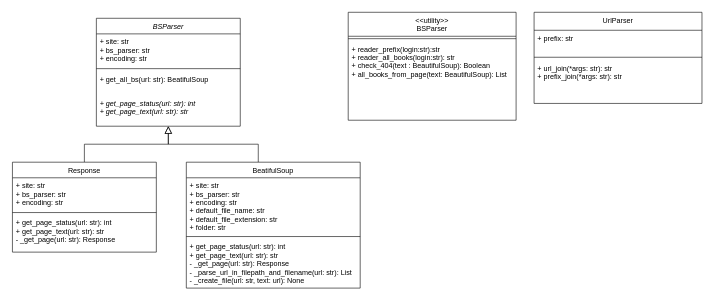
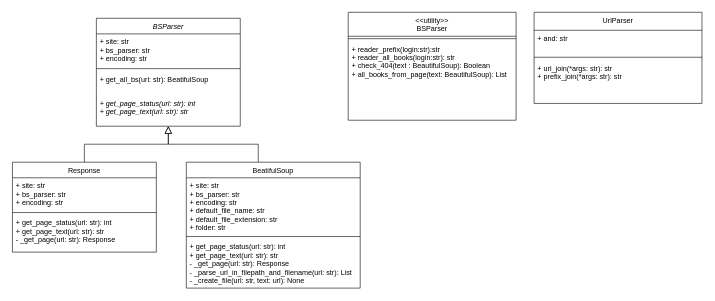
(560, 38) -> (555, 38)
